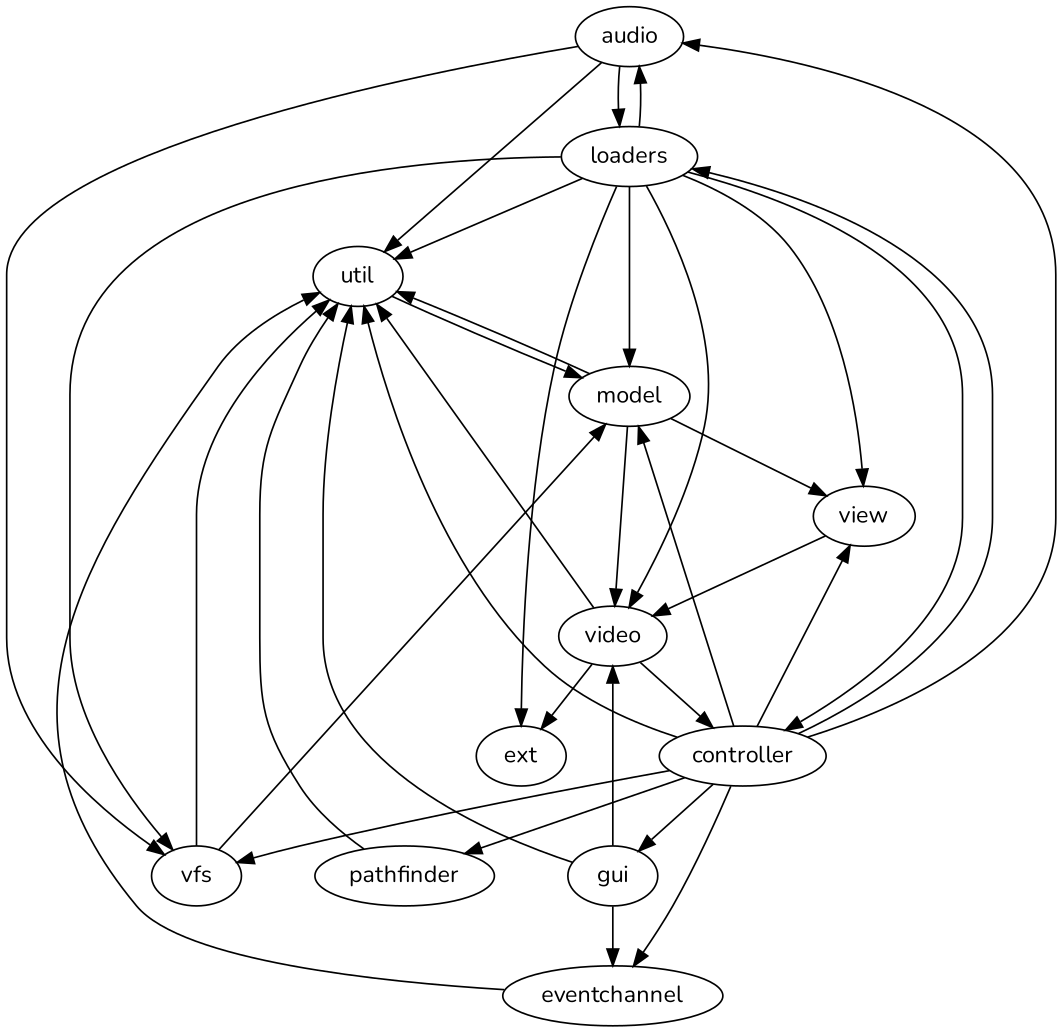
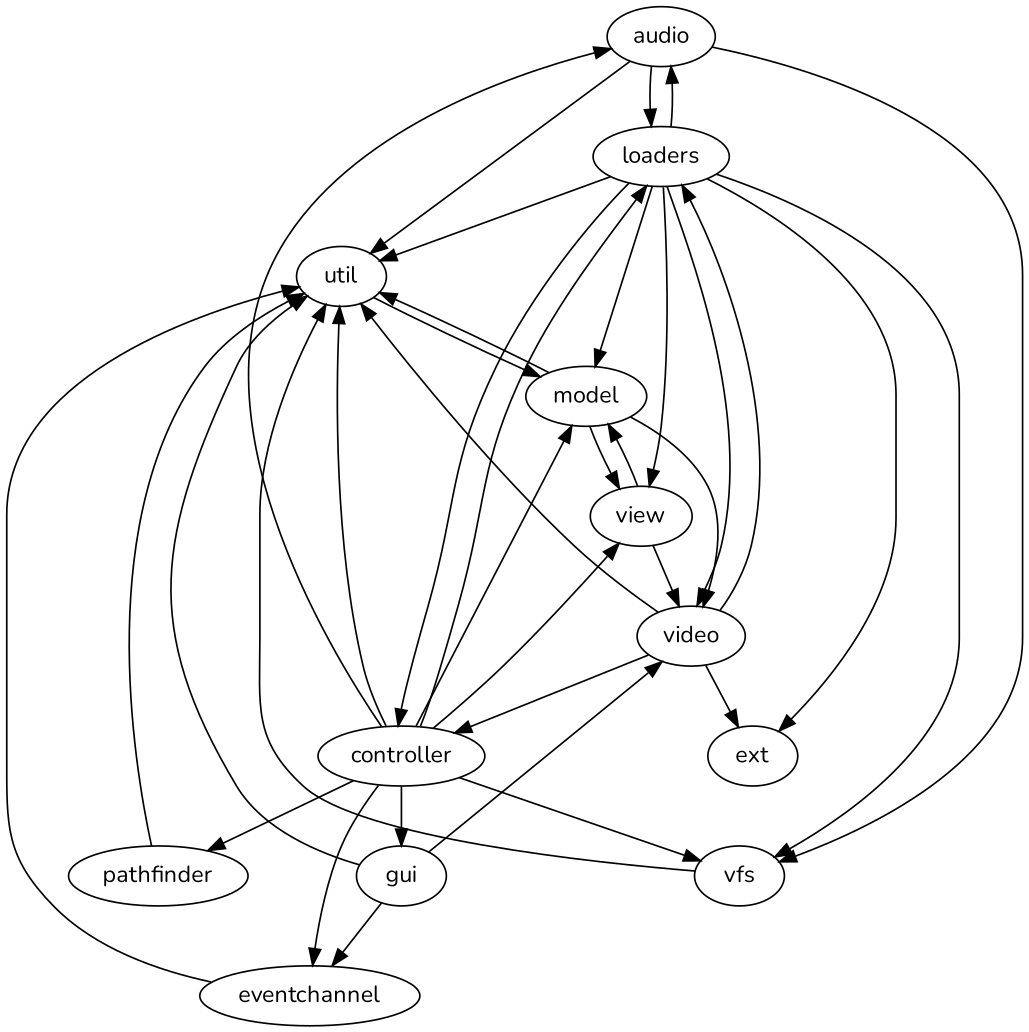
none -> (755, 404)
(407, 643) -> (628, 462)
